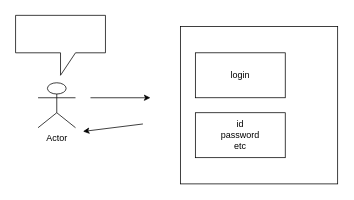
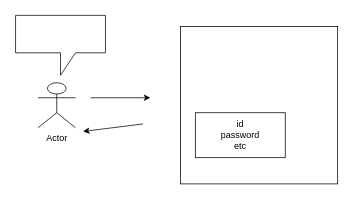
(240, 75) -> none
